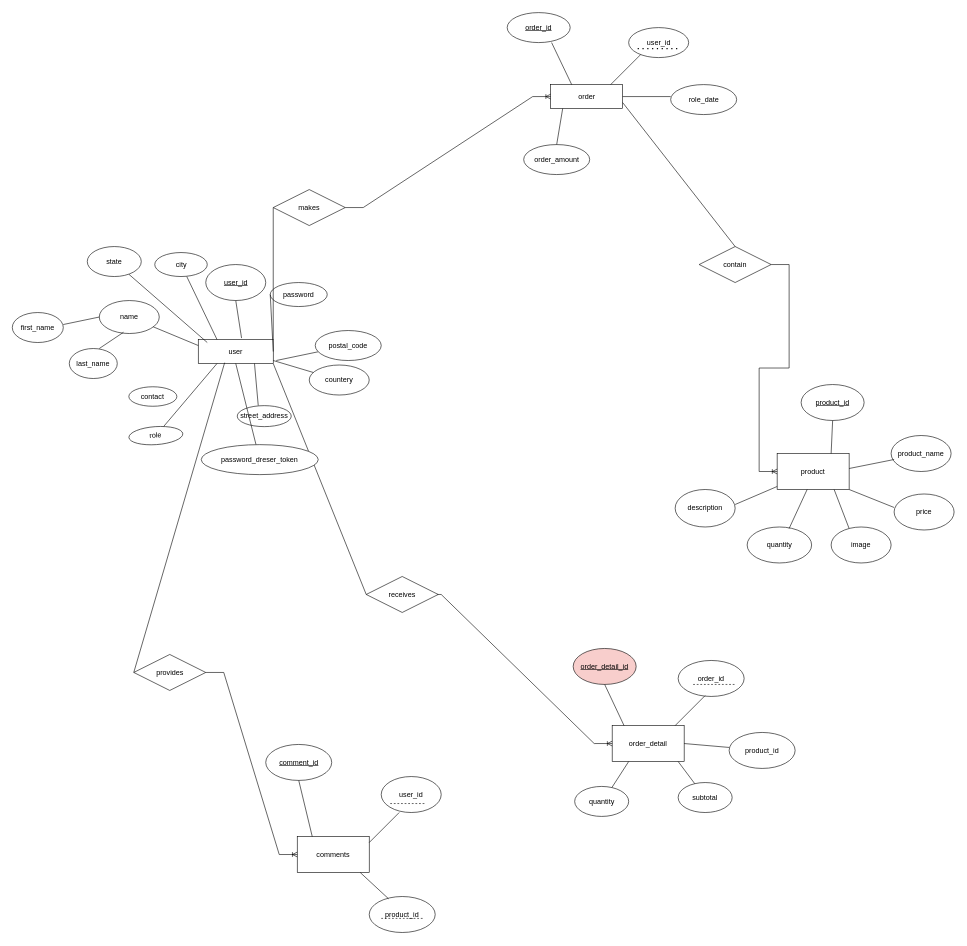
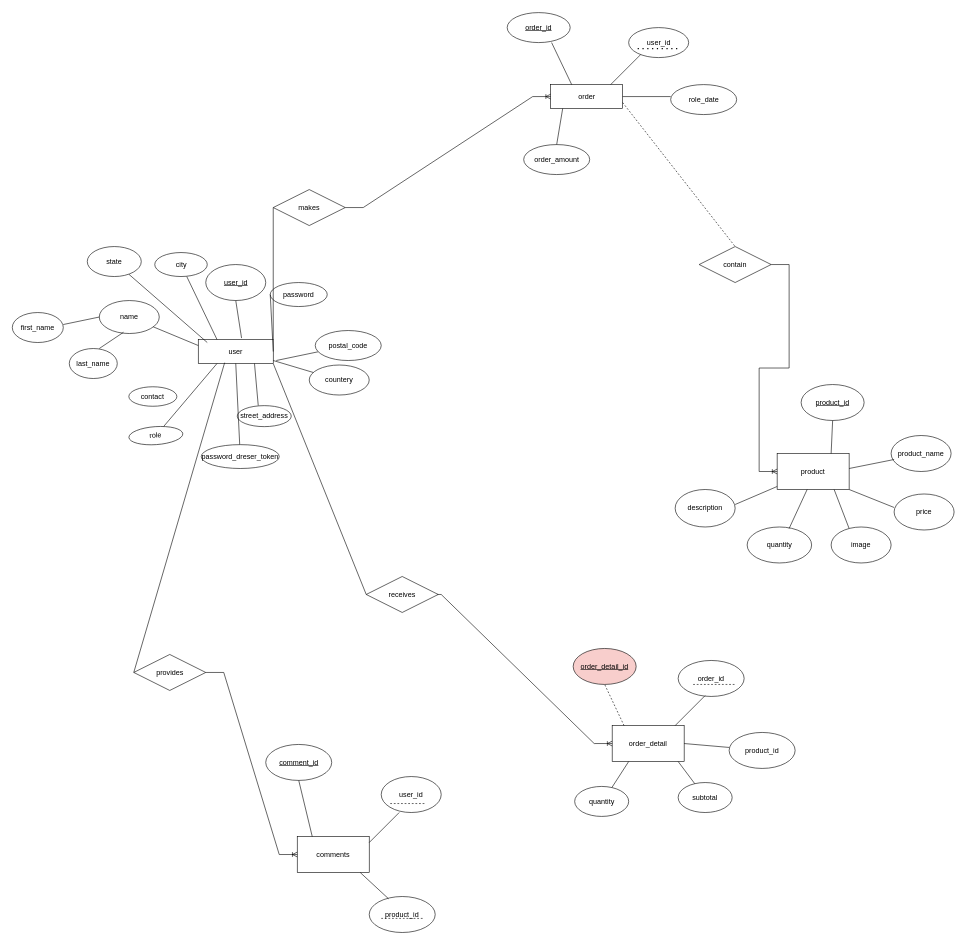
(678, 174) -> (678, 174)
(260, 459) -> (240, 456)
(615, 705) -> (615, 705)
